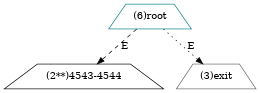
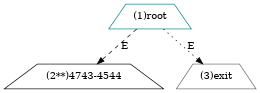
(150, 17) -> (150, 17)
(84, 76) -> (84, 76)
